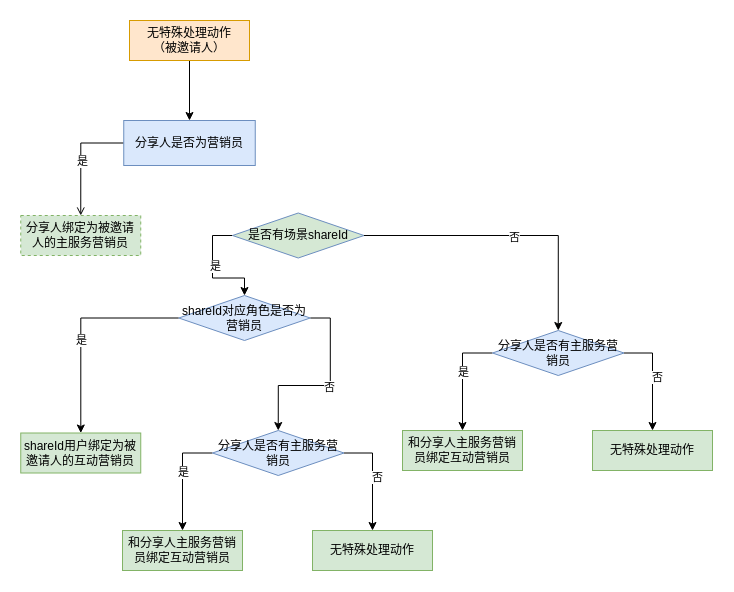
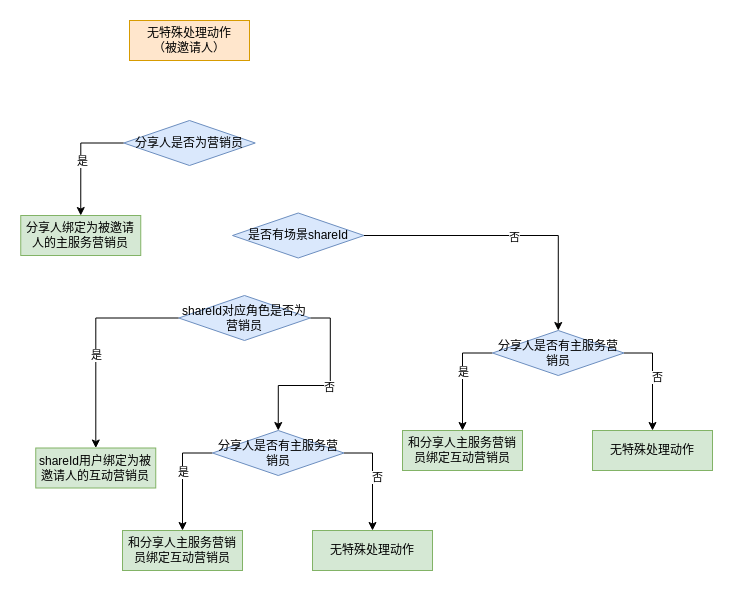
(190, 87) -> none
(190, 143) -> (190, 143)
(81, 209) -> (81, 207)
(81, 236) -> (81, 236)
(298, 236) -> (298, 236)
(213, 268) -> none
(81, 453) -> (96, 468)
